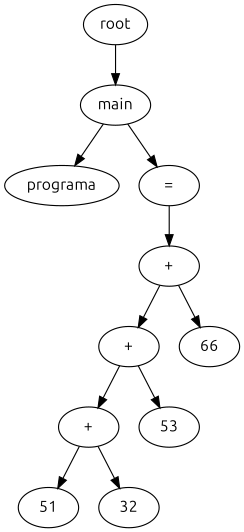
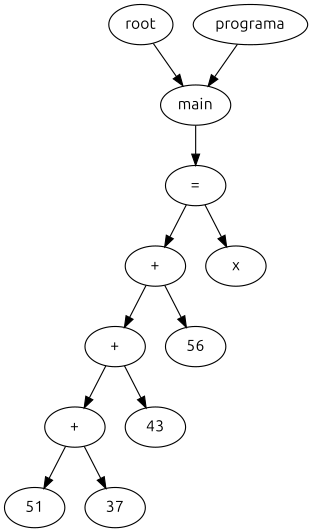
(92, 140) -> (226, 60)
none -> (236, 266)
(209, 347) -> (196, 347)
(169, 427) -> (155, 427)
(129, 508) -> (115, 508)
